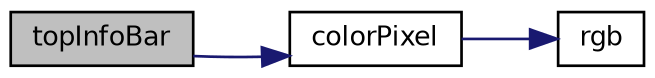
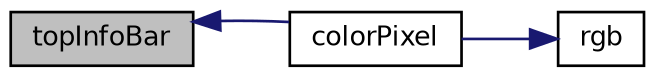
(228, 57) -> (255, 21)
